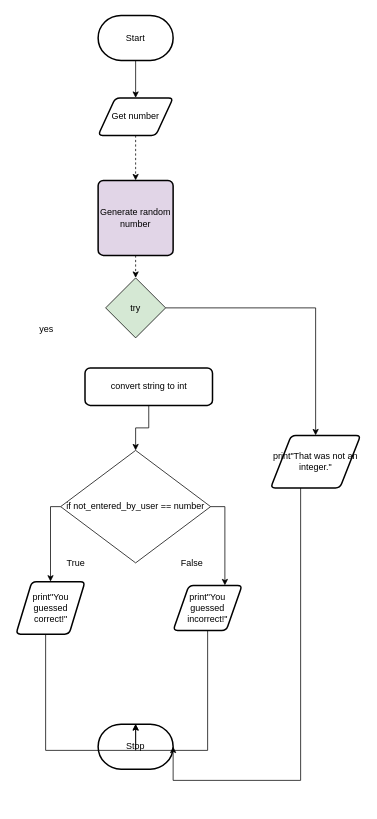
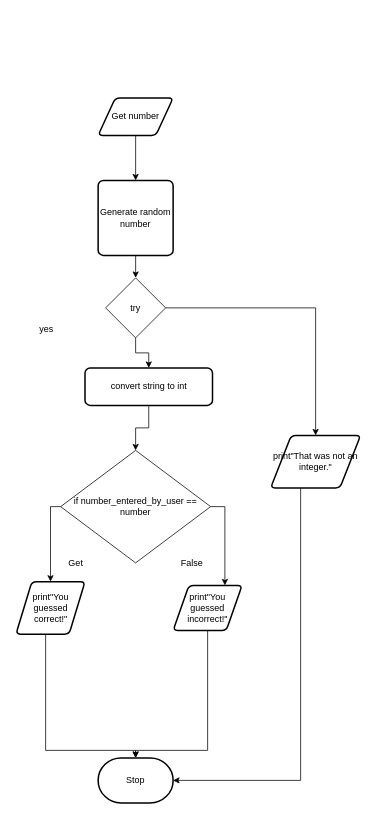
(135, 38) -> none
(135, 77) -> none
(135, 155) -> (135, 155)
(135, 218) -> (135, 218)
(135, 265) -> (135, 265)
(135, 308) -> (135, 308)
none -> (135, 347)
(135, 507) -> (135, 507)
(76, 563) -> (76, 563)
(135, 747) -> (135, 780)
